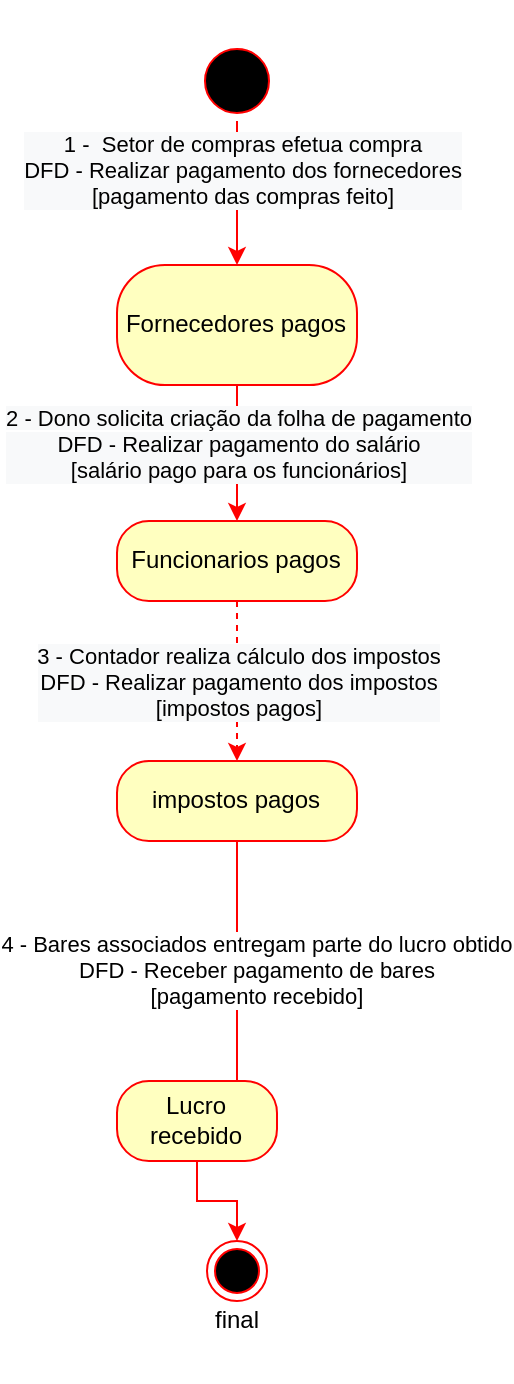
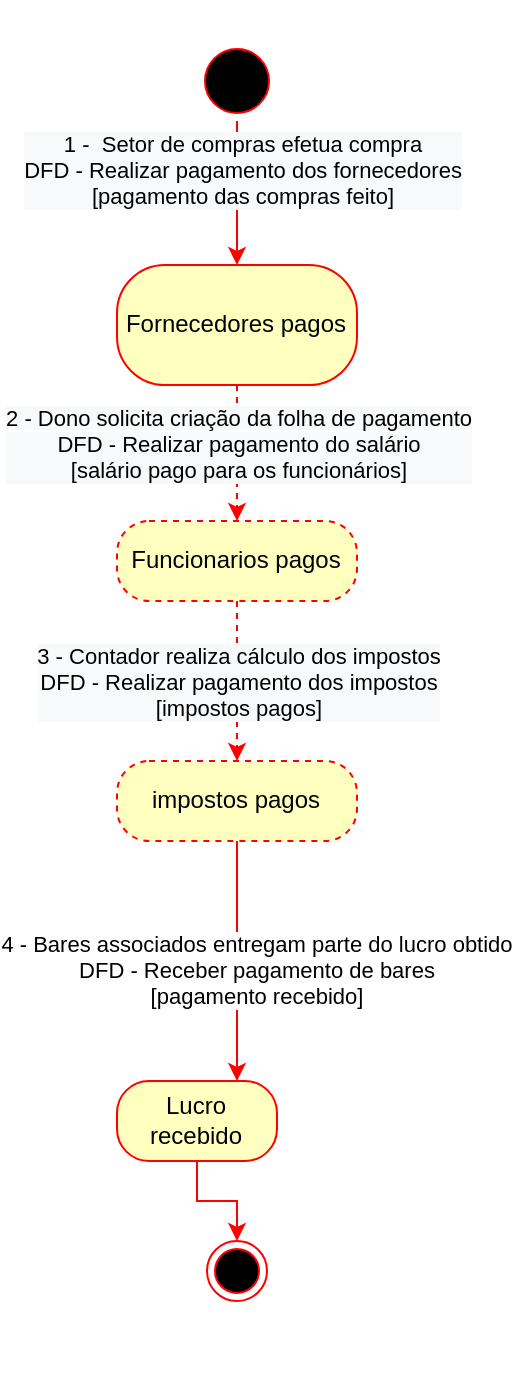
(237, 494) -> (237, 494)
(237, 561) -> (237, 561)
(237, 801) -> (237, 801)
(237, 1071) -> (237, 1066)
(237, 1321) -> none
